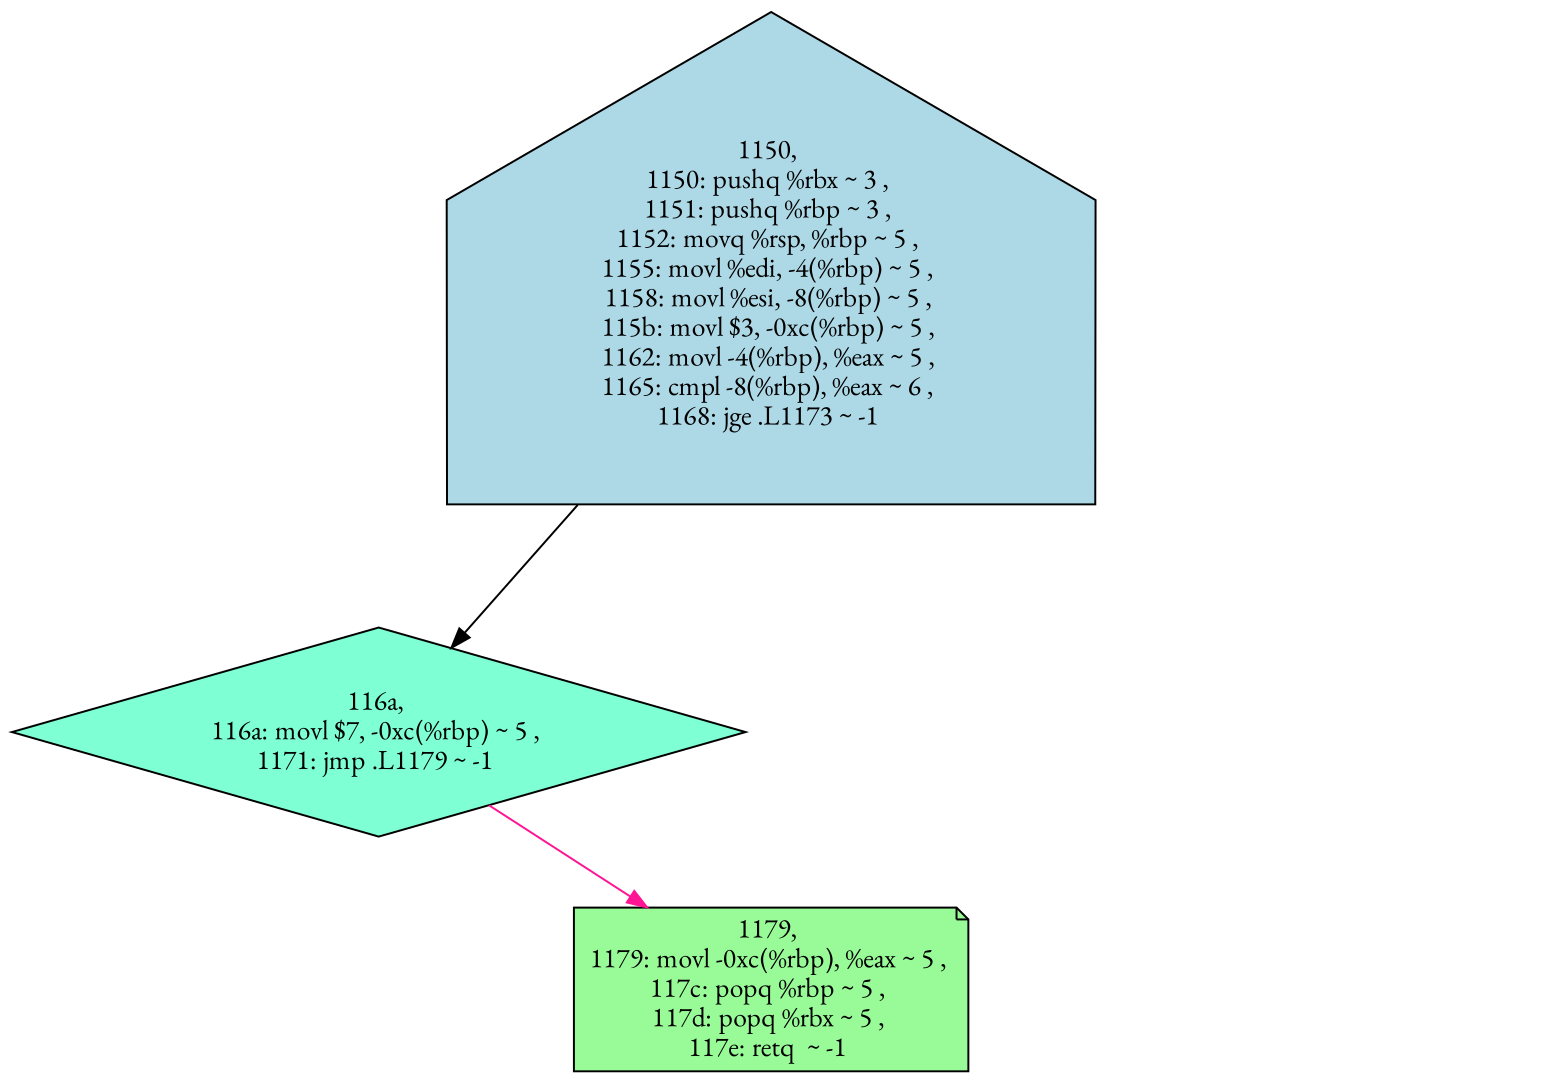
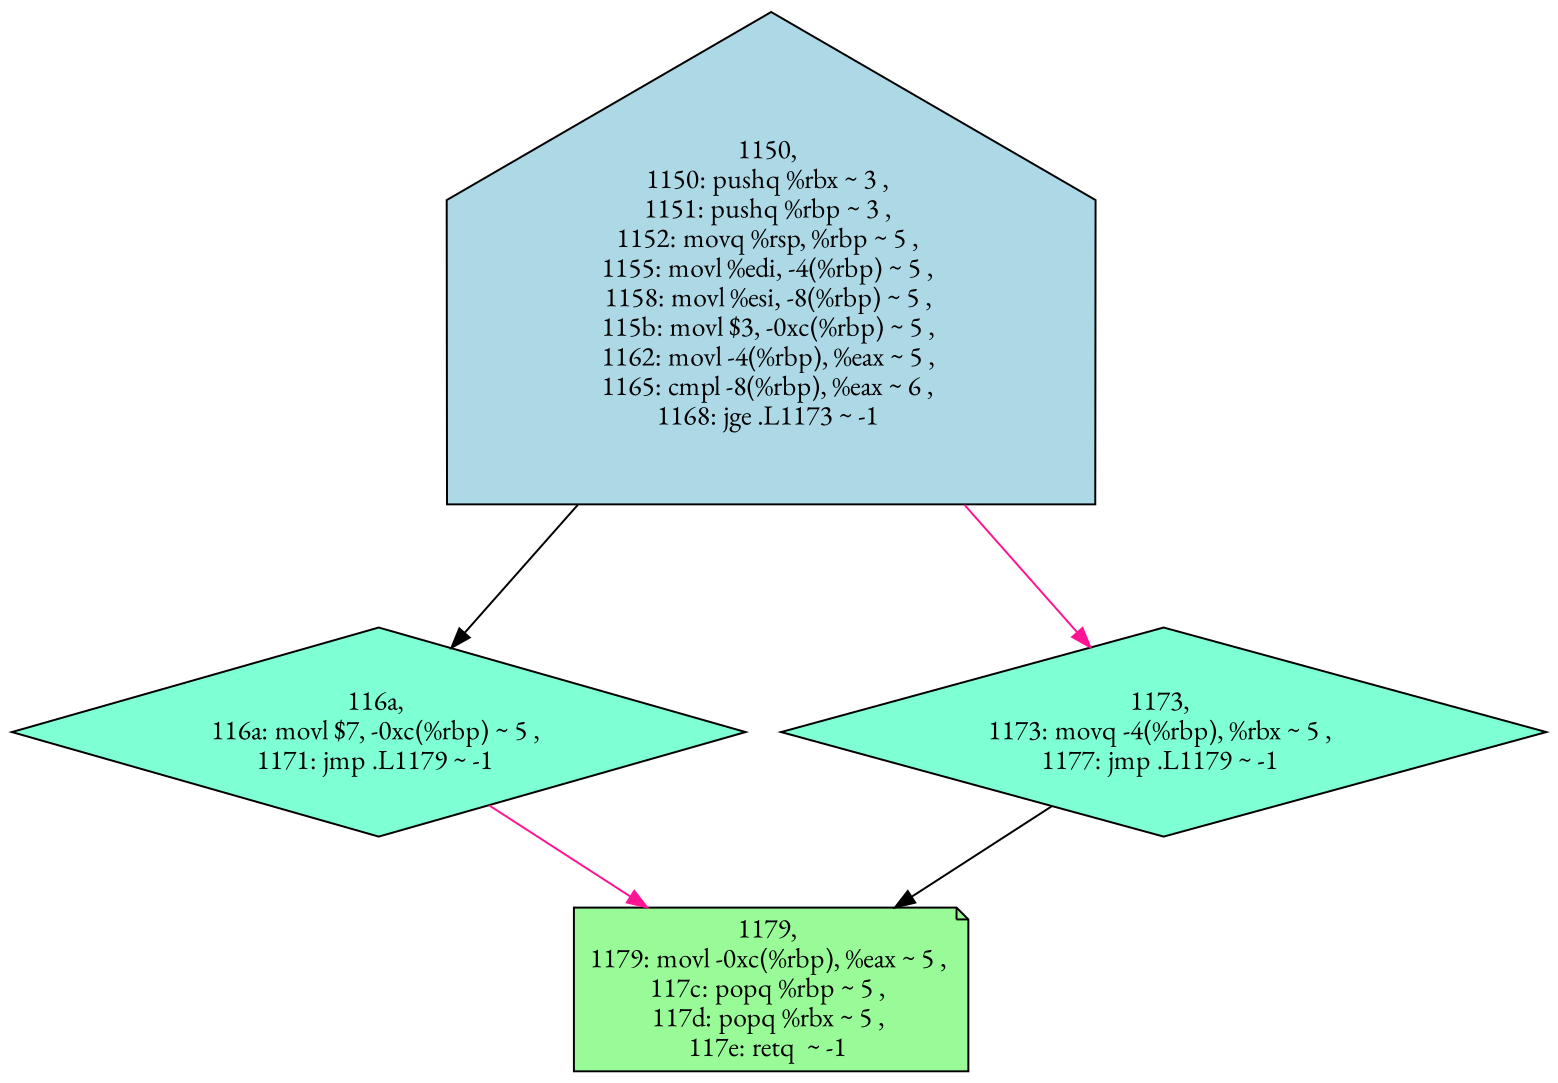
none -> (1164, 732)
